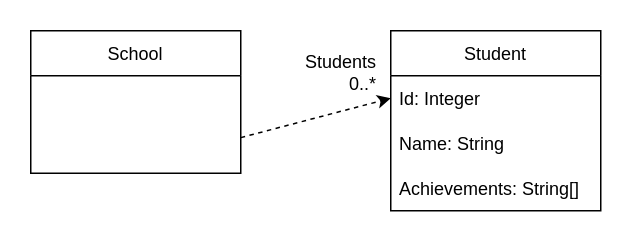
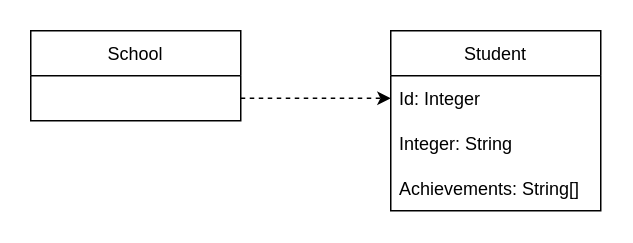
(341, 73) -> none
(136, 102) -> (136, 76)
(452, 144) -> (468, 144)
